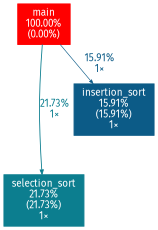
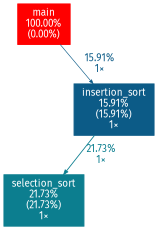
(39, 107) -> (81, 153)
